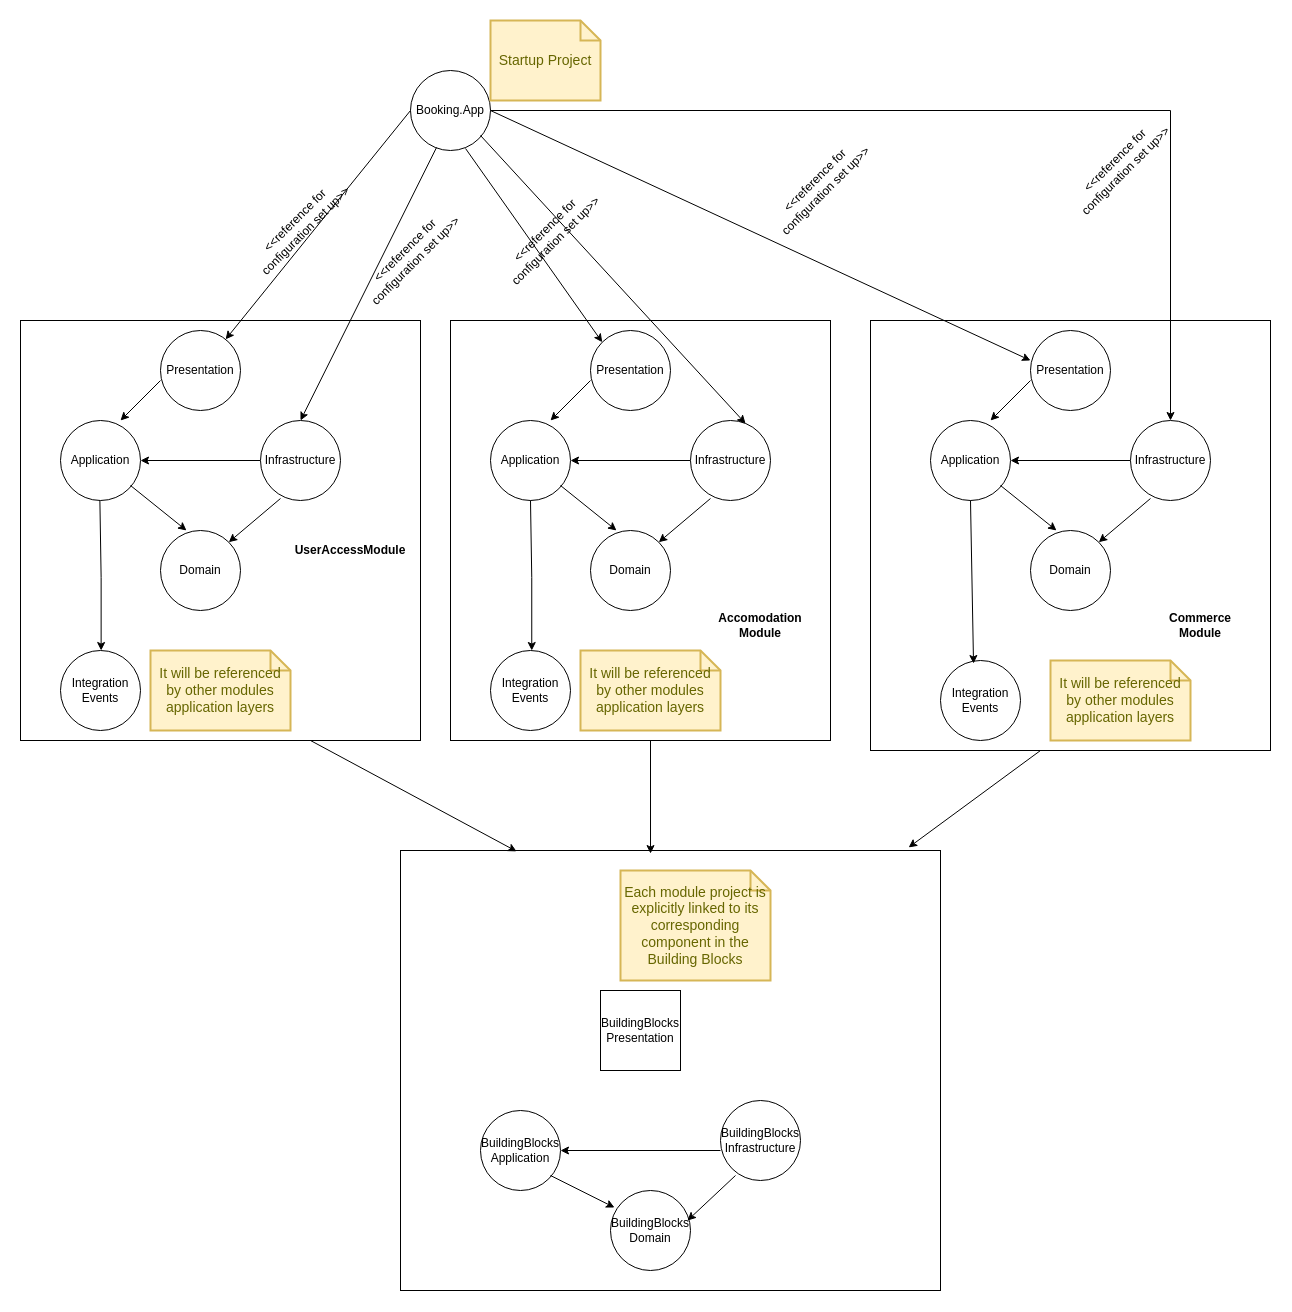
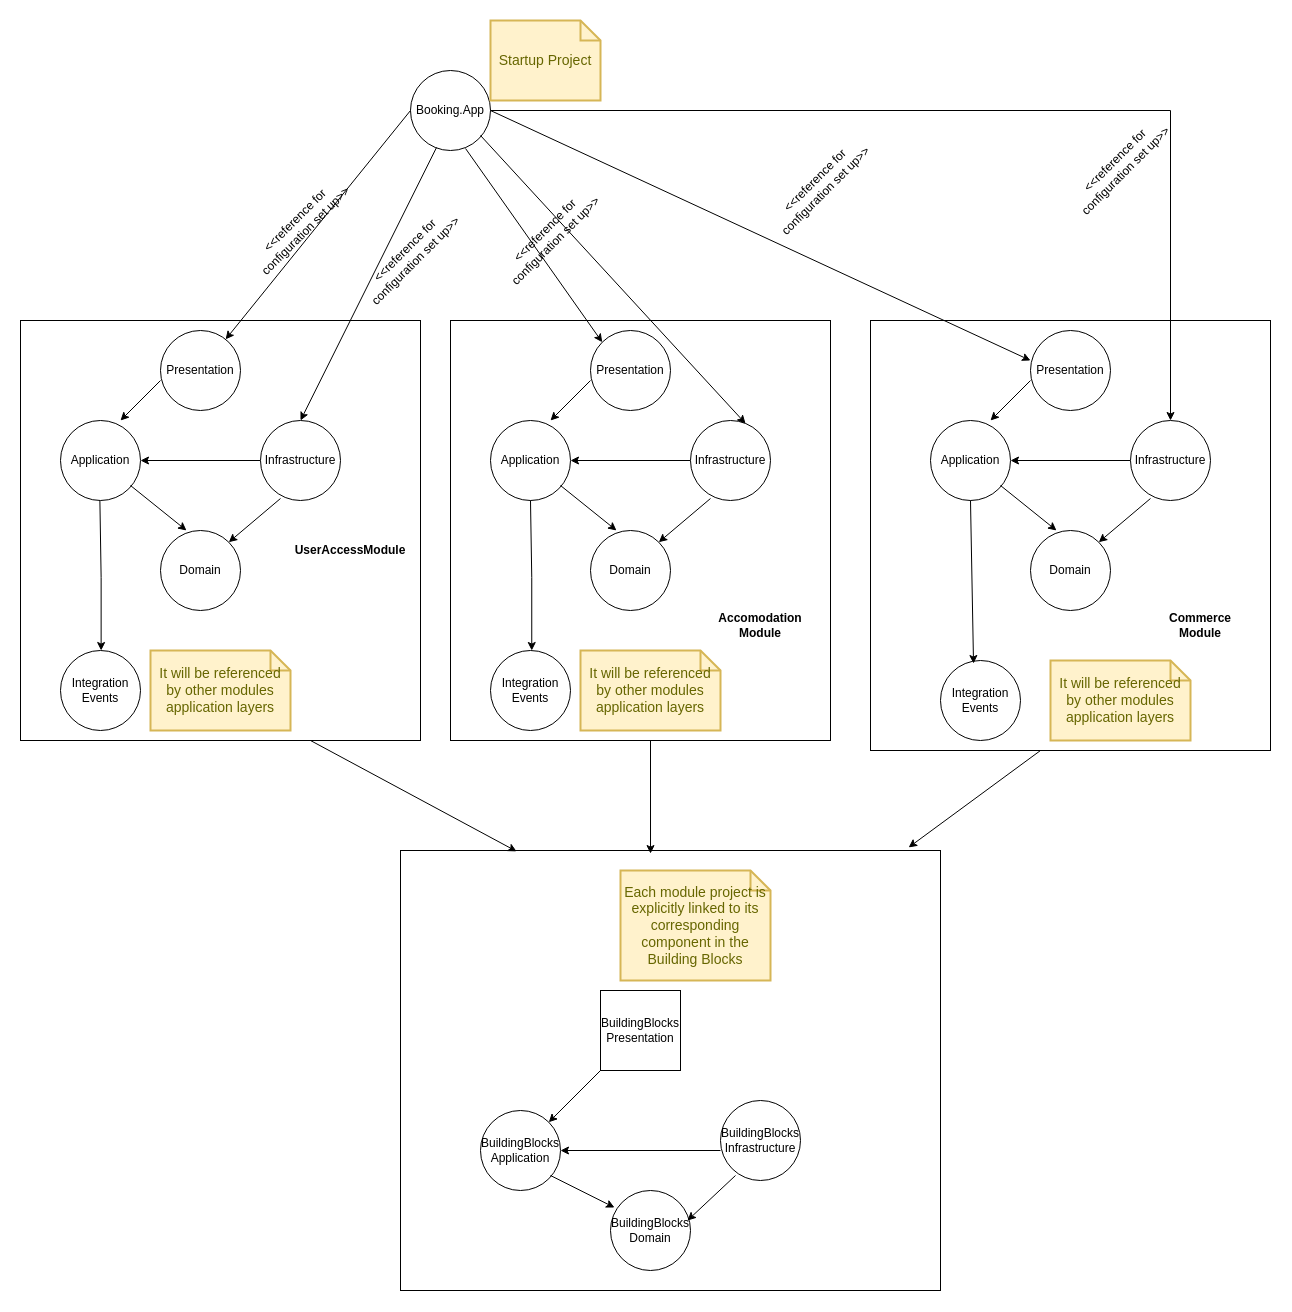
none -> (577, 1094)
